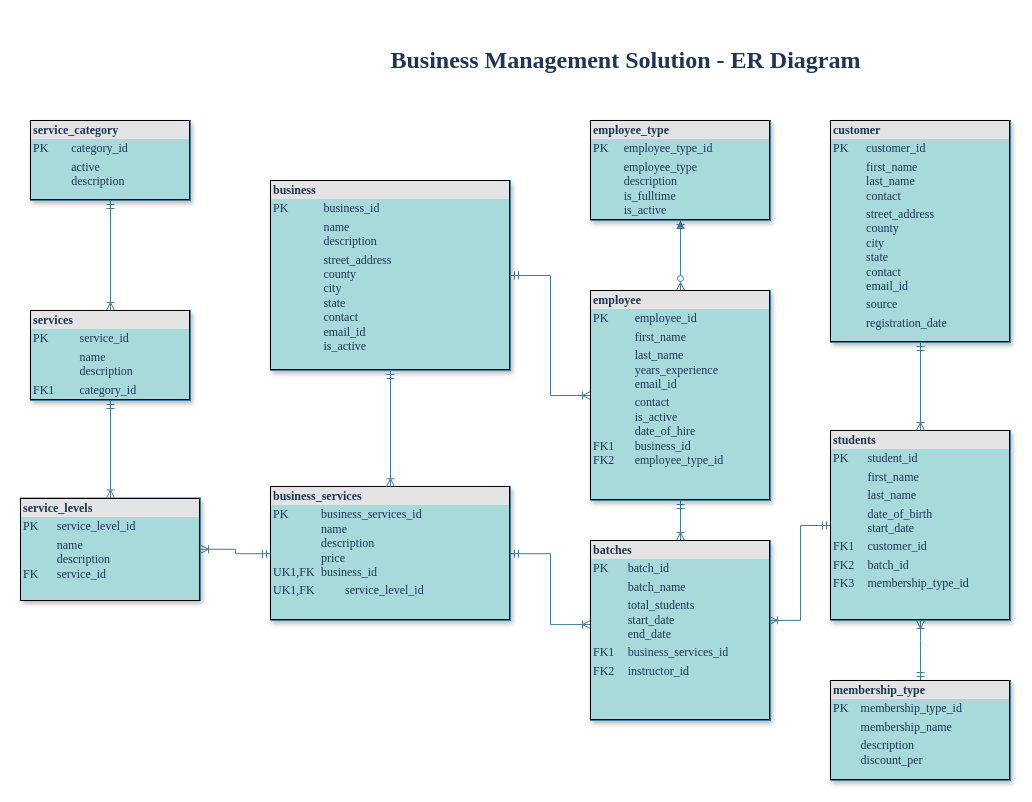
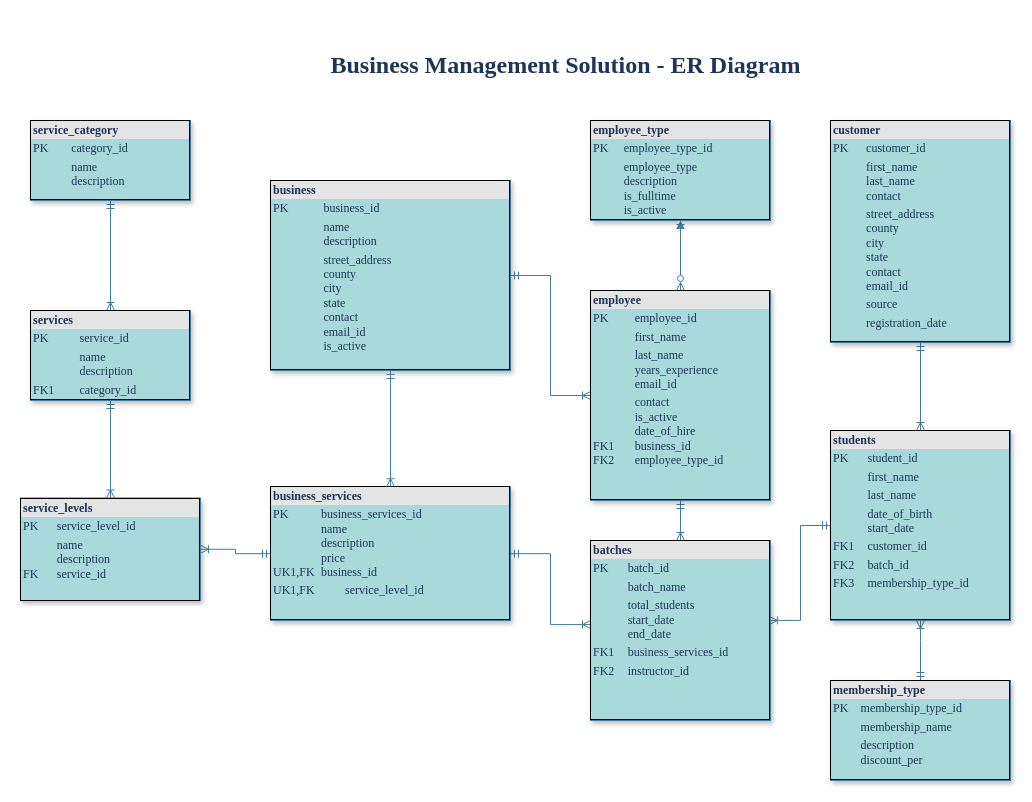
(626, 61) -> (566, 66)
(83, 149) -> (83, 149)
